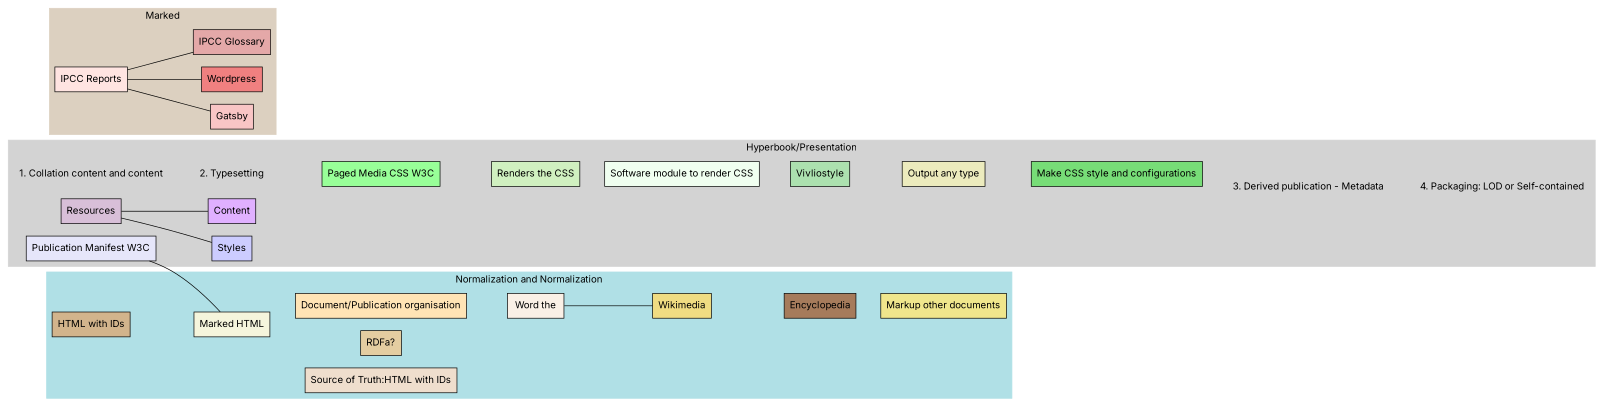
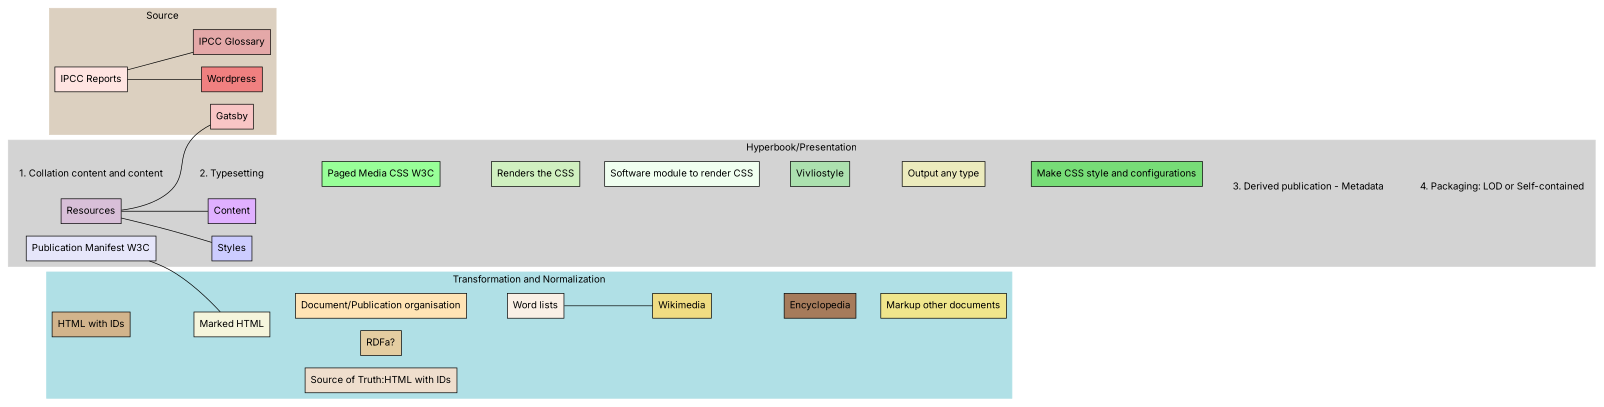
(163, 16) -> (163, 16)
(169, 100) -> (178, 180)
(529, 280) -> (529, 280)
(536, 306) -> (536, 306)
